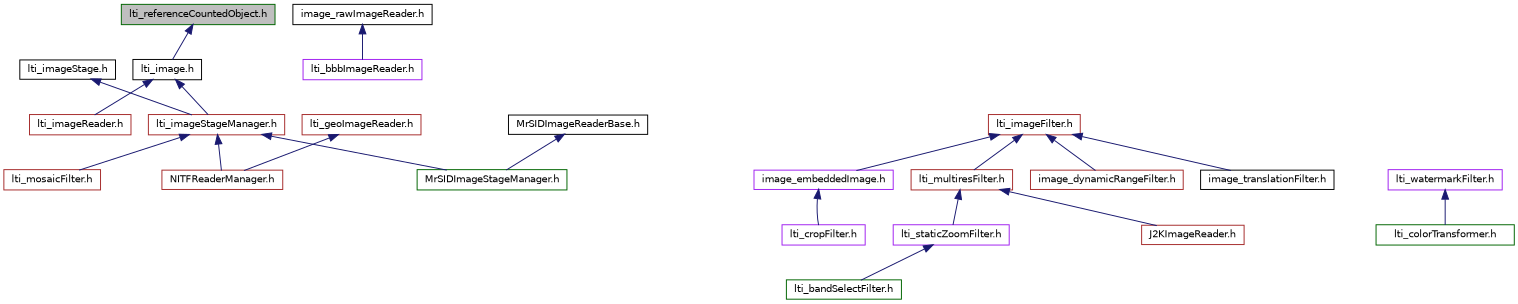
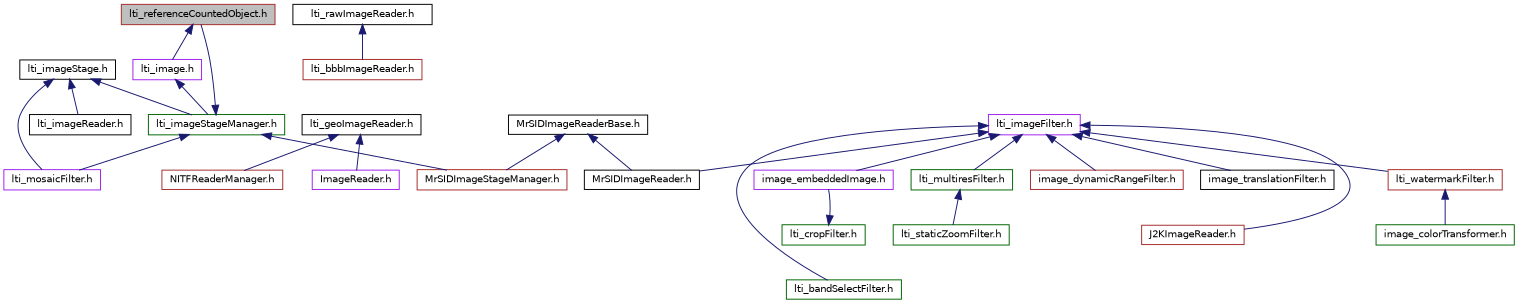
(198, 14) -> (198, 14)
(362, 14) -> (362, 14)
(167, 70) -> (167, 70)
(362, 70) -> (362, 70)
(119, 100) -> (75, 102)
(80, 125) -> (80, 125)
(217, 125) -> (217, 125)
(362, 125) -> (362, 125)
(1034, 125) -> (1034, 125)
none -> (18, 126)
none -> (1239, 152)
(220, 157) -> (211, 64)
(52, 180) -> (52, 180)
none -> (356, 180)
(492, 180) -> (492, 180)
none -> (642, 180)
(962, 180) -> (962, 180)
(1445, 180) -> (1445, 180)
(1083, 209) -> (1288, 144)
(817, 212) -> (830, 202)
(824, 235) -> (824, 235)
(951, 235) -> (951, 235)
(1445, 235) -> (1445, 235)
(893, 265) -> (782, 149)
